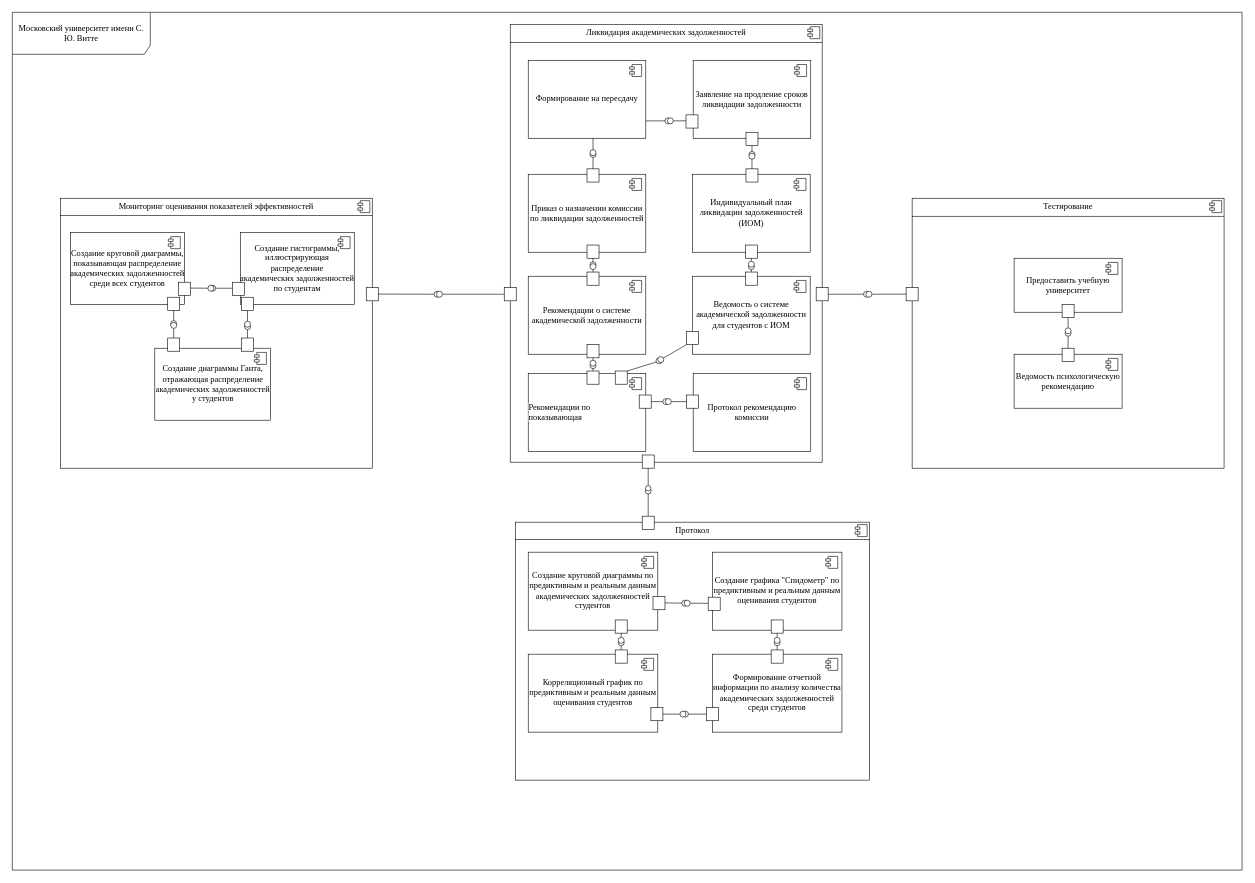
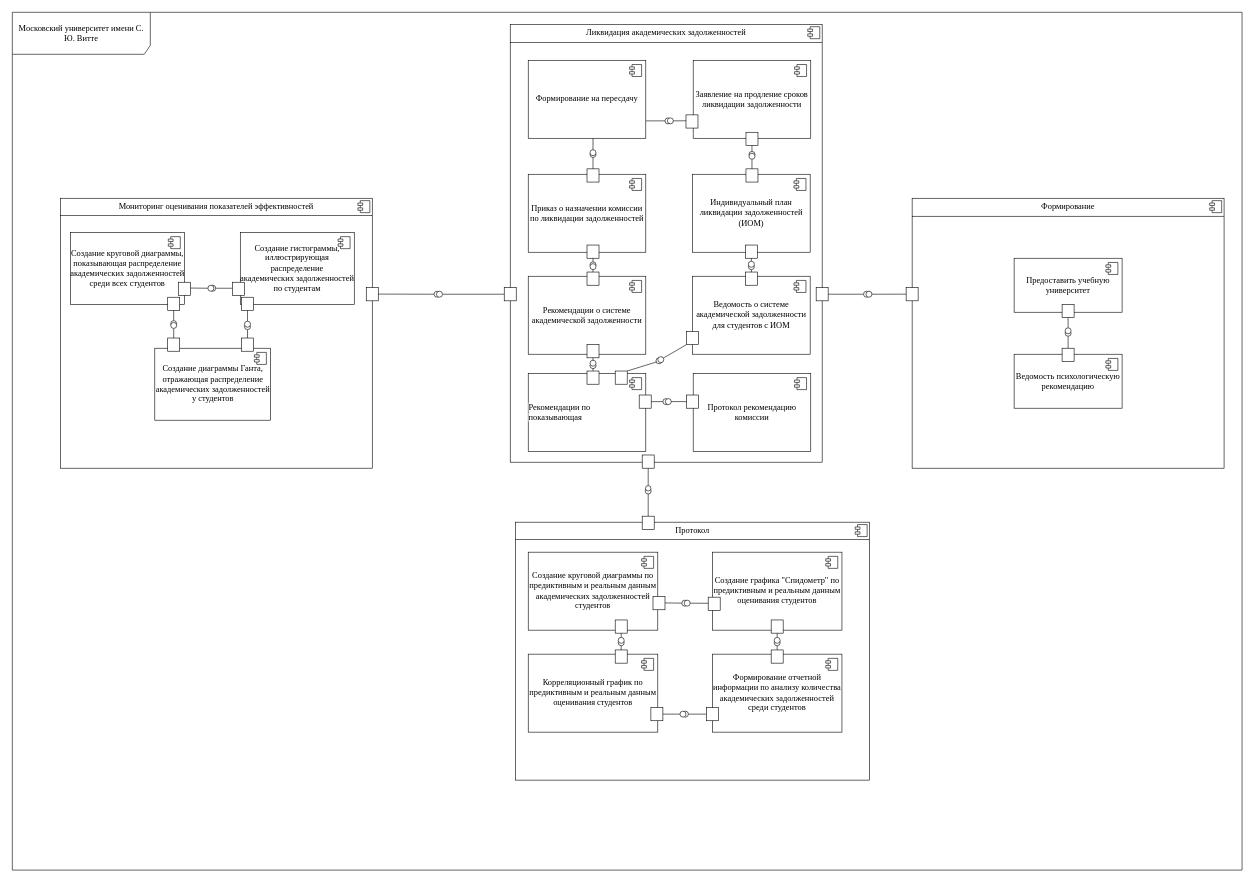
(936, 198) -> (936, 198)
